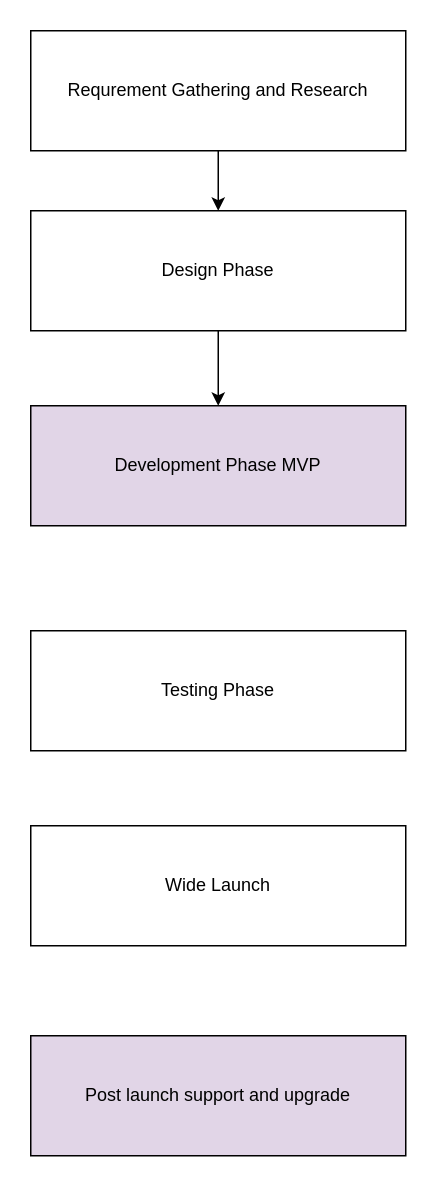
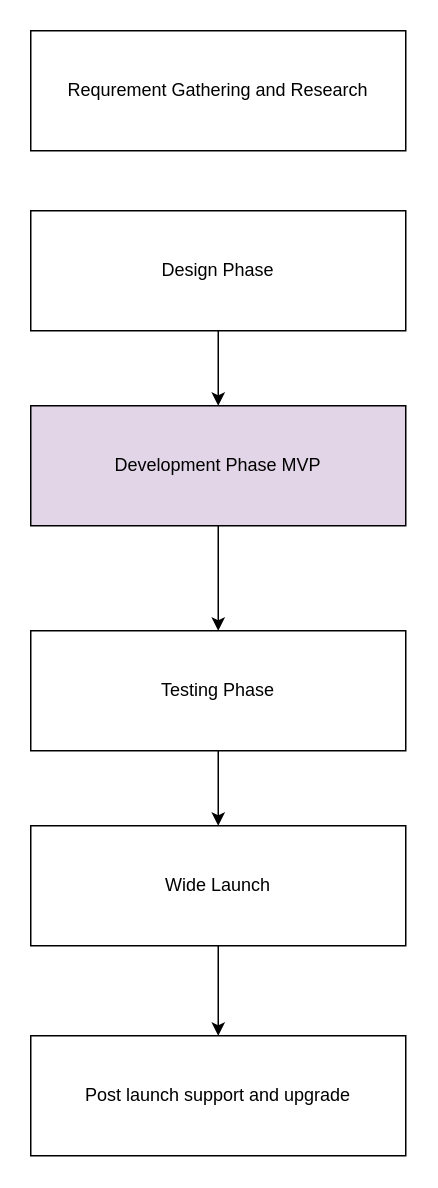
(218, 176) -> none
none -> (218, 573)
none -> (218, 783)
none -> (218, 986)
(218, 1096) -> (218, 1096)
